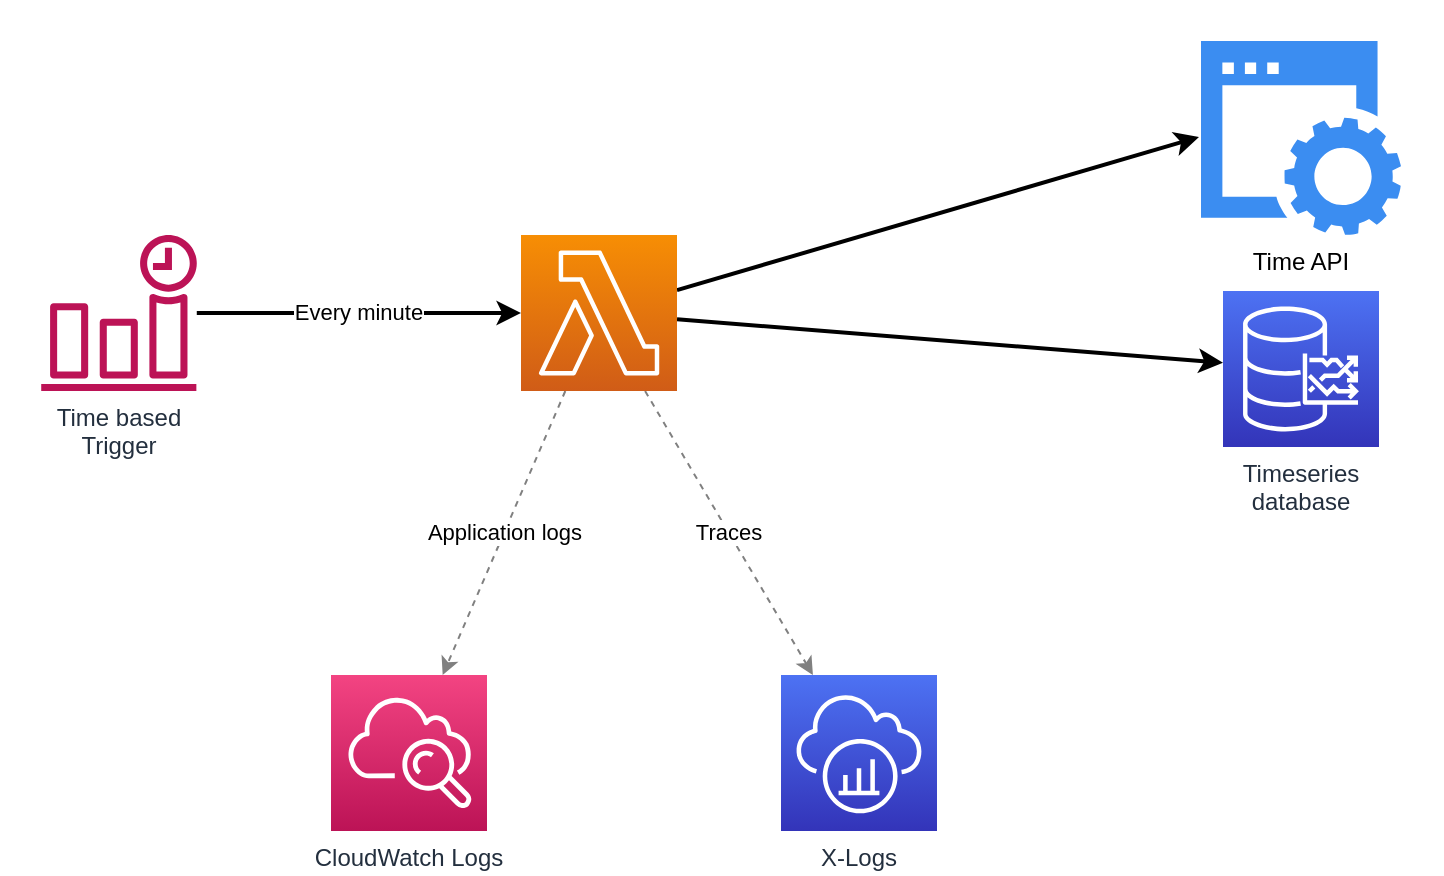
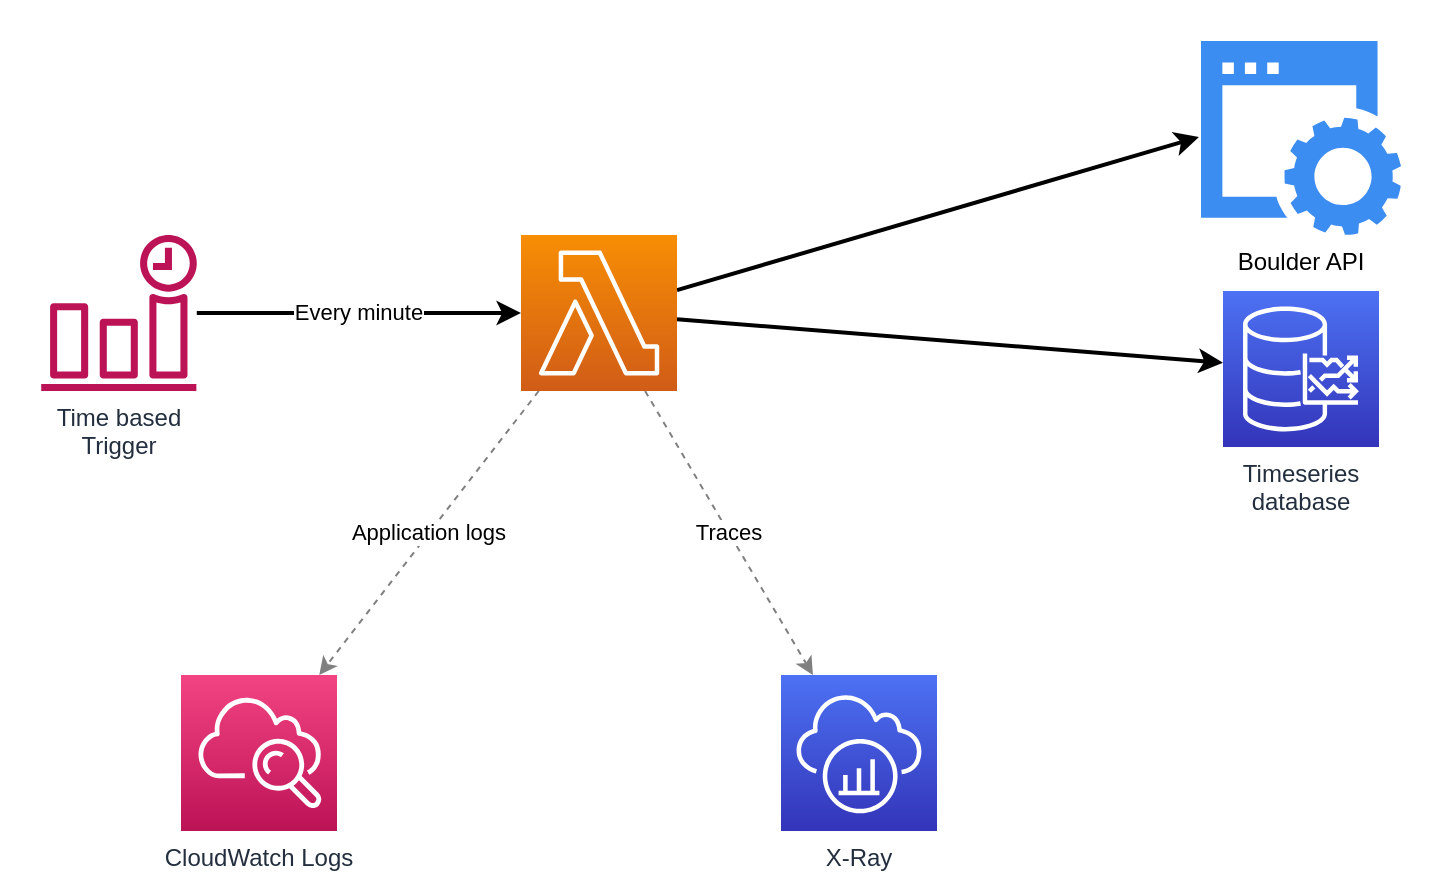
(1302, 263) -> (1302, 263)
(409, 753) -> (259, 753)
(860, 859) -> (860, 859)
